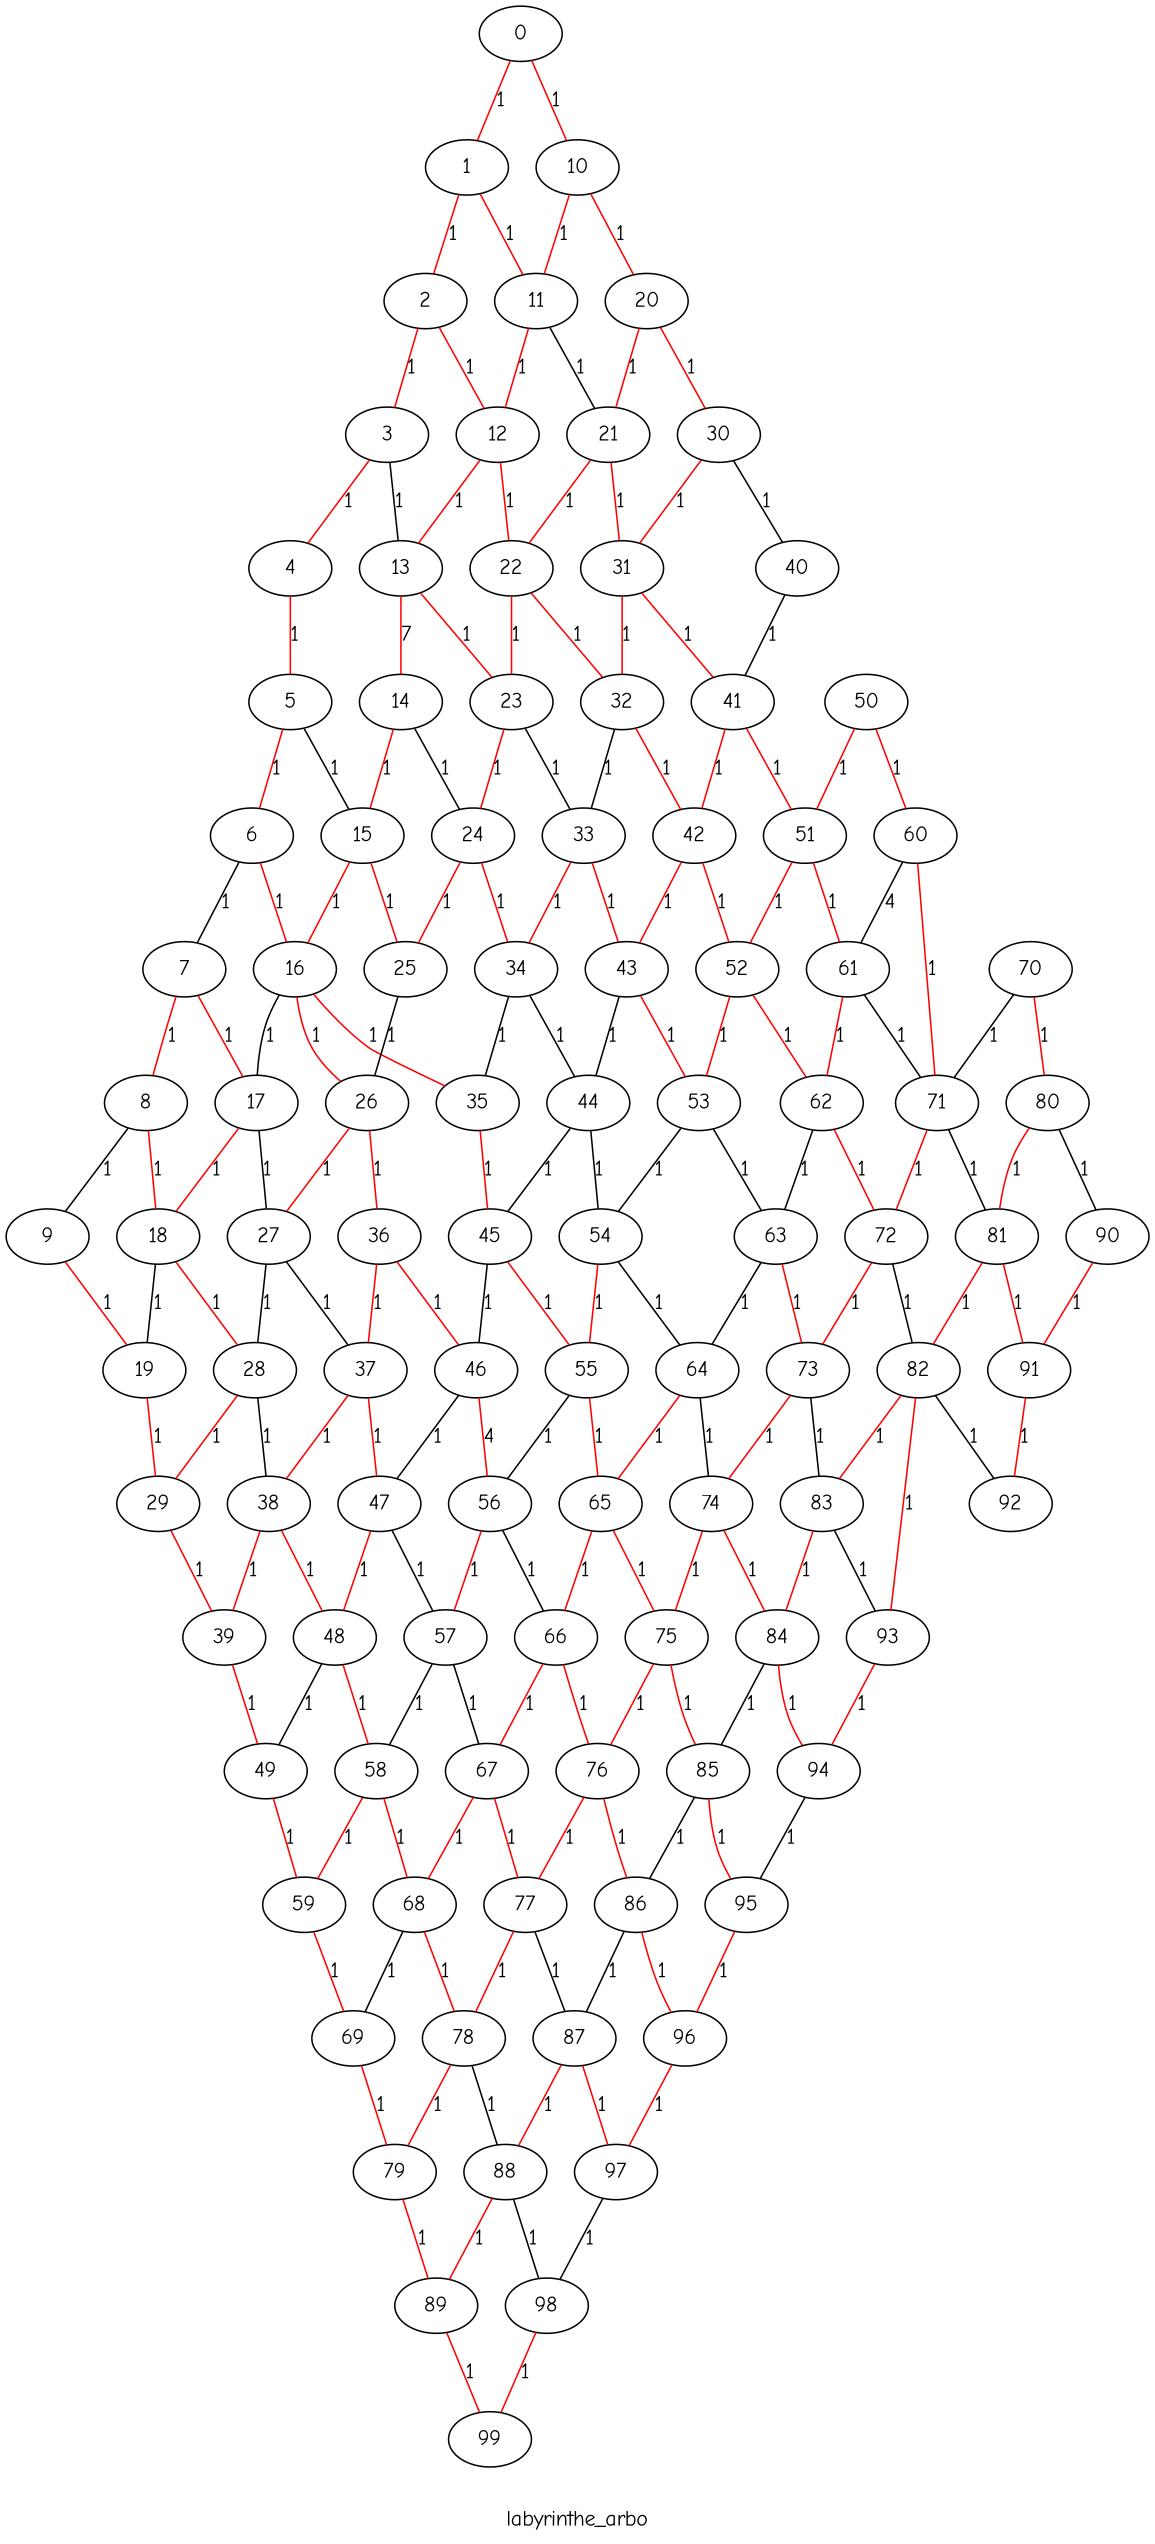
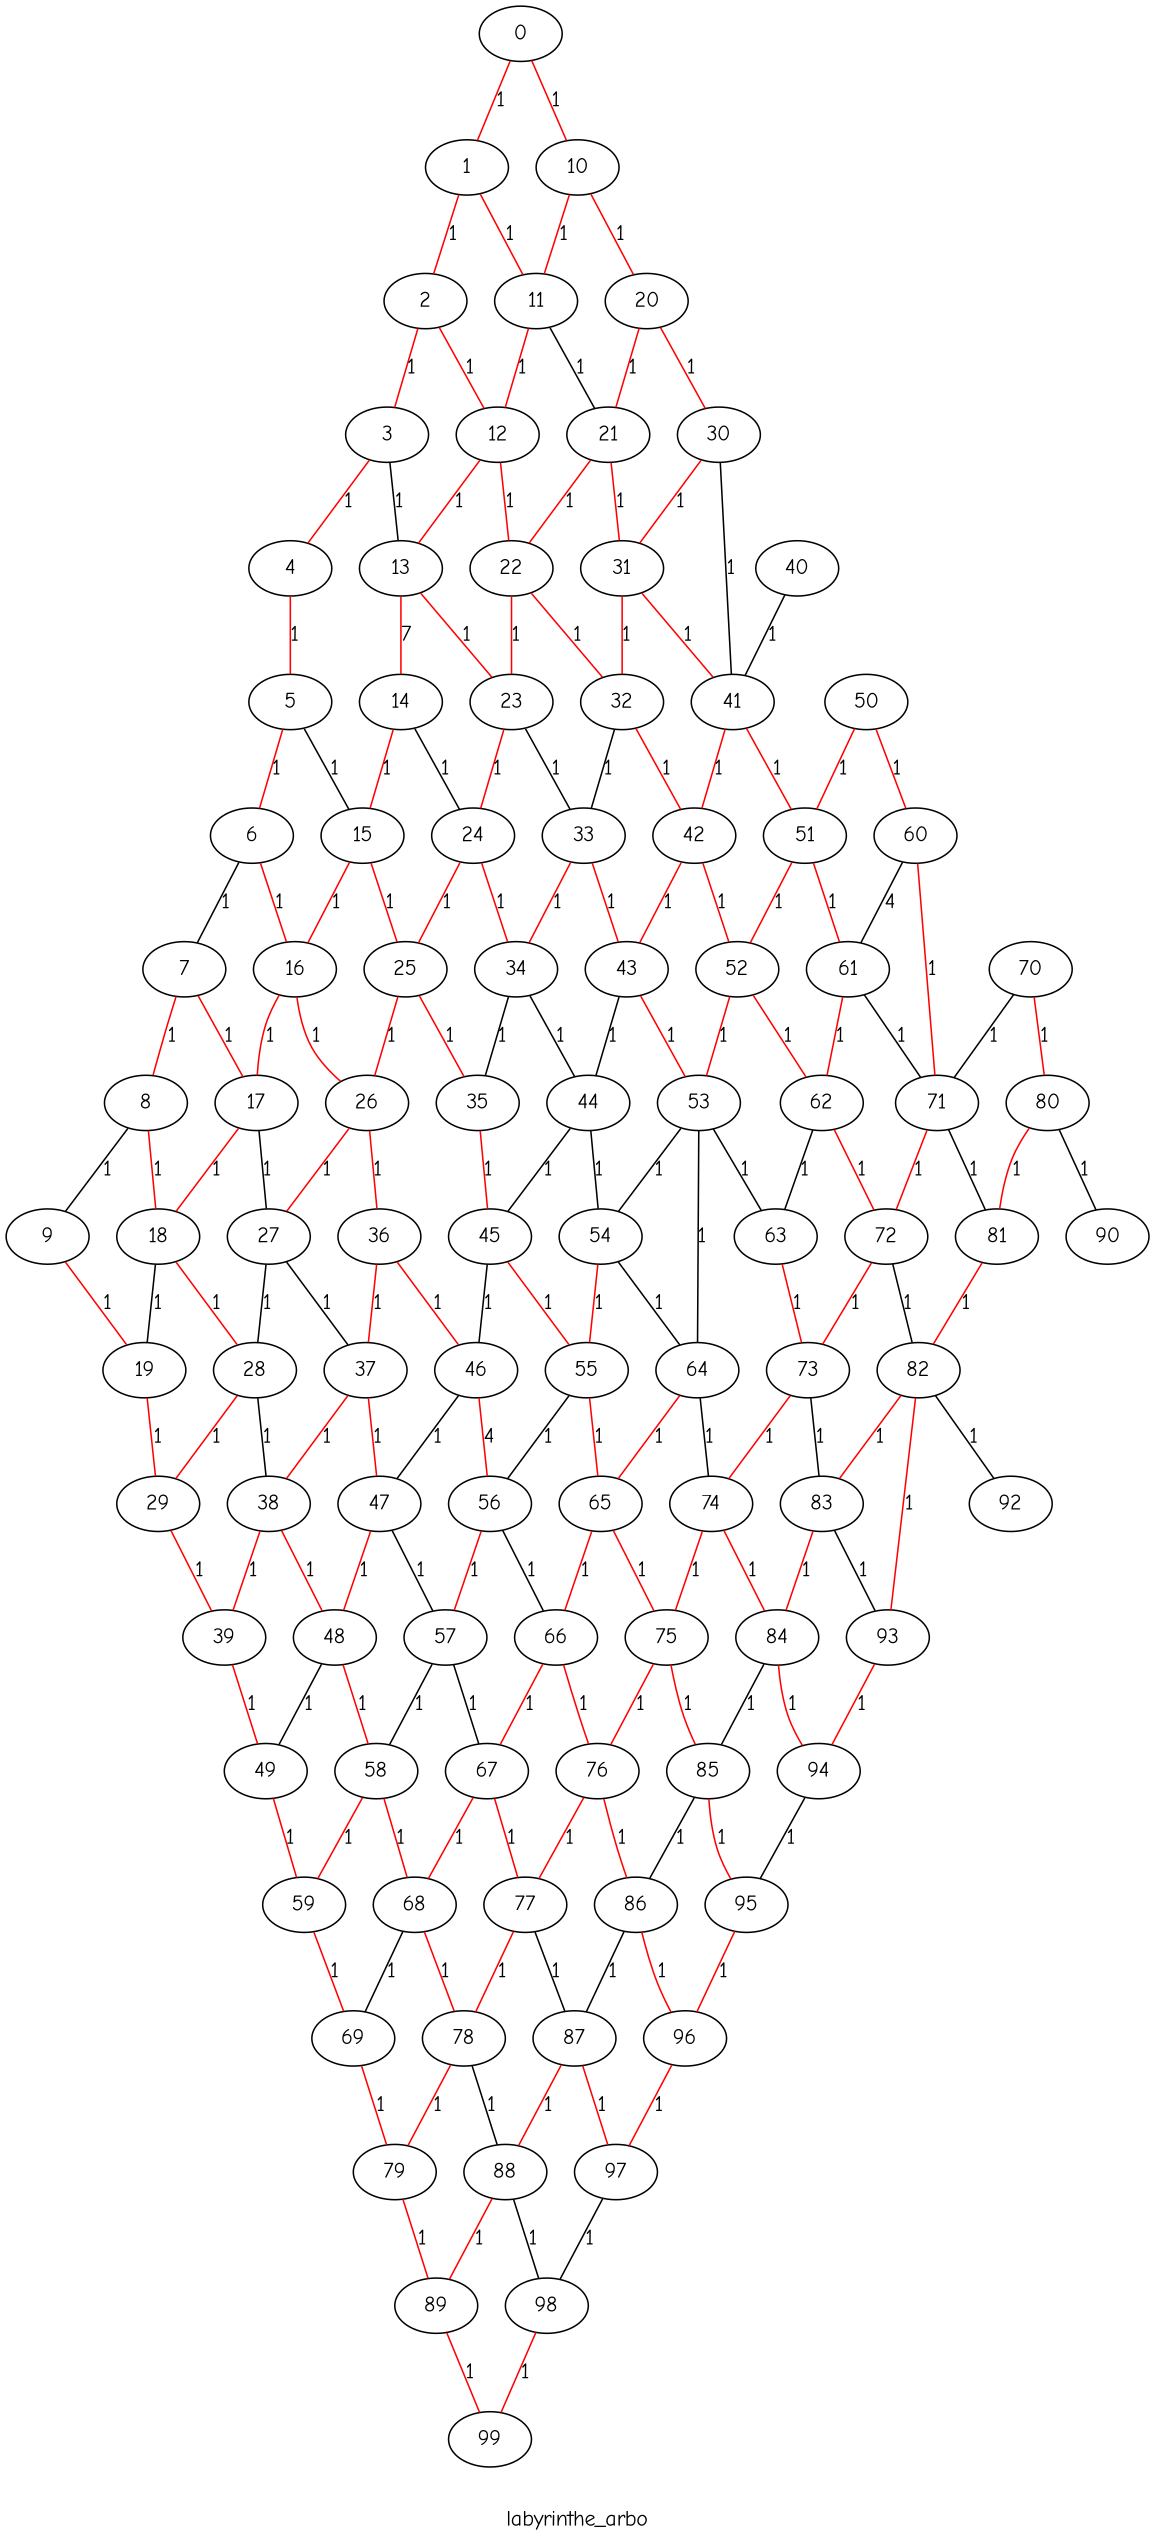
(758, 502) -> (726, 568)
(263, 1034) -> (263, 1034)
(386, 1036) -> (386, 1036)
(372, 1050) -> (442, 1036)
(737, 1303) -> (698, 1237)
(1029, 1370) -> none
